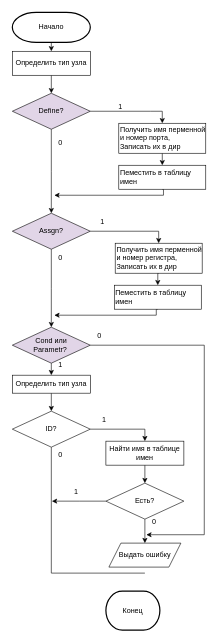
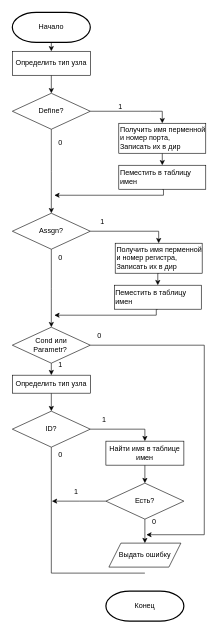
(51, 111) -> (51, 111)
(51, 231) -> (51, 231)
(51, 345) -> (51, 345)
(133, 611) -> (145, 606)
